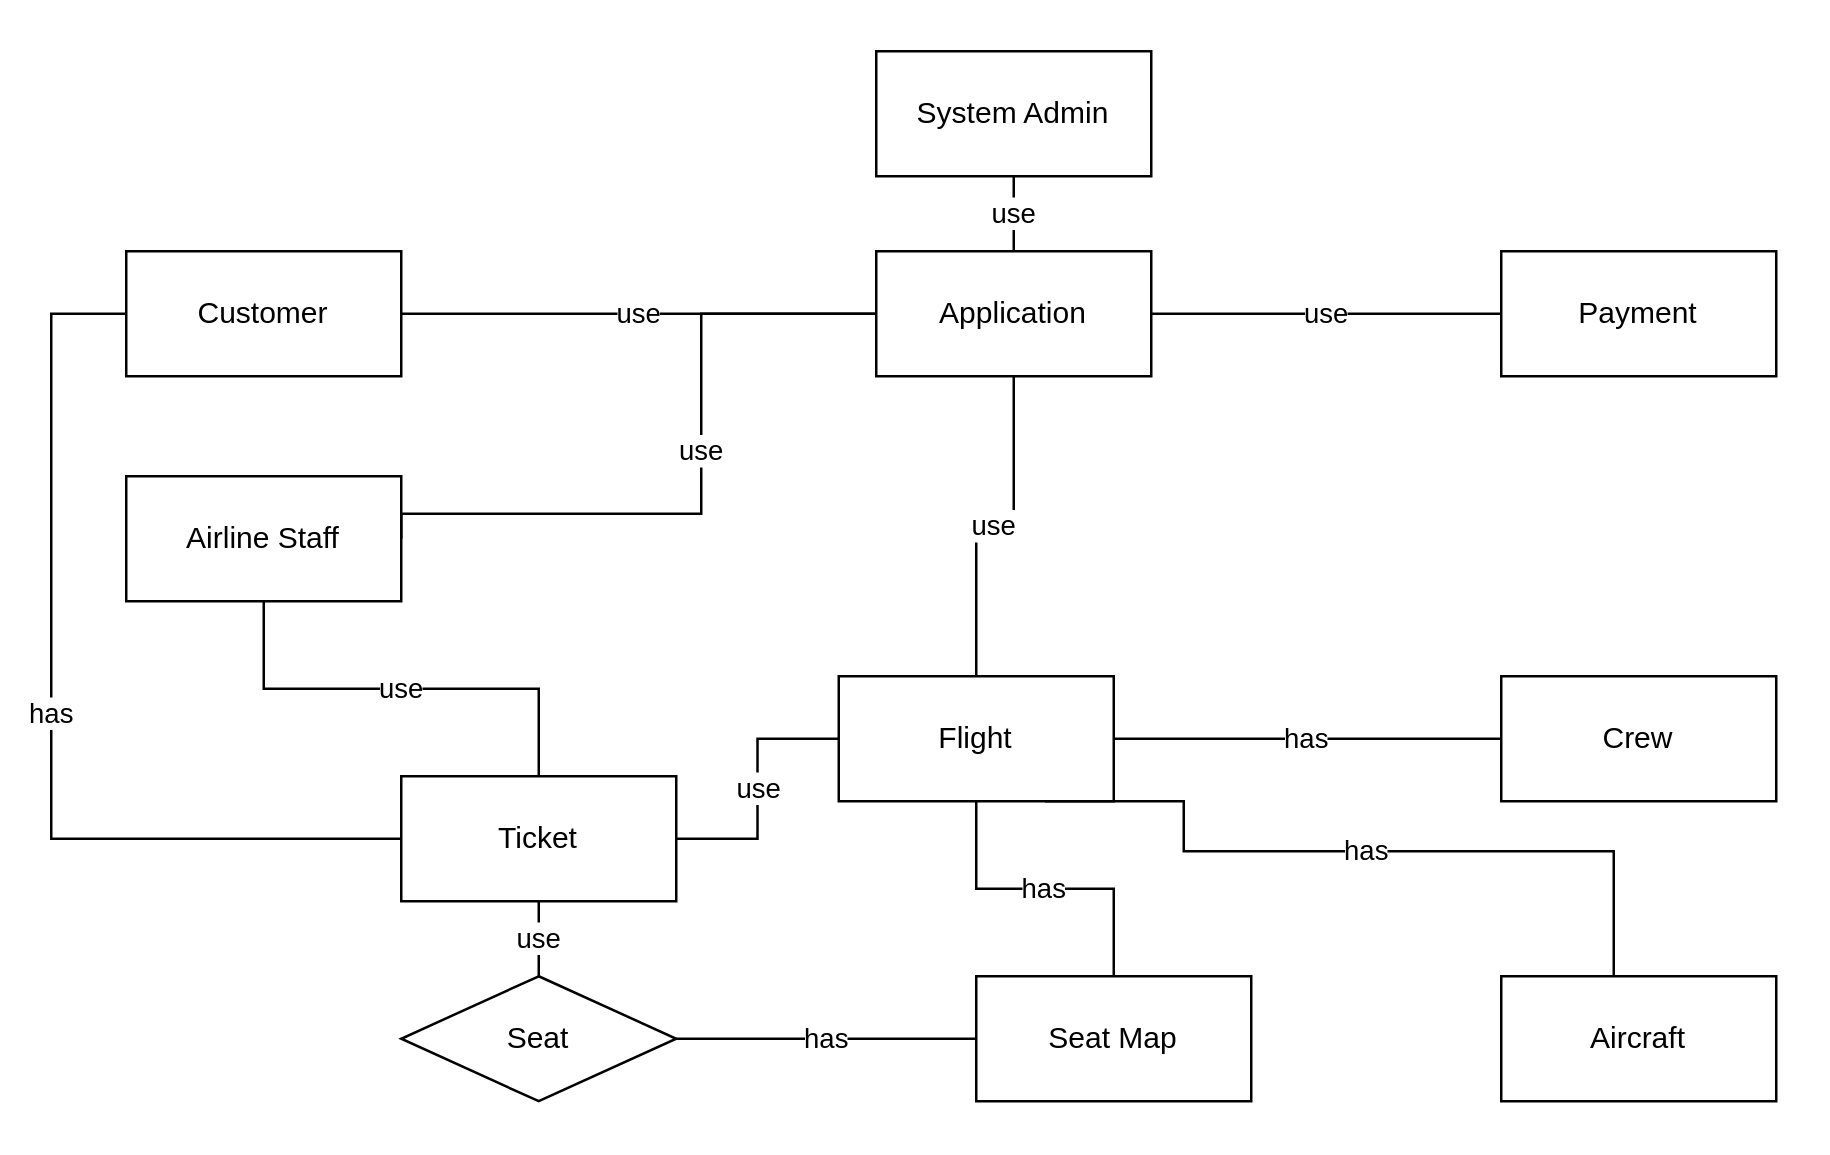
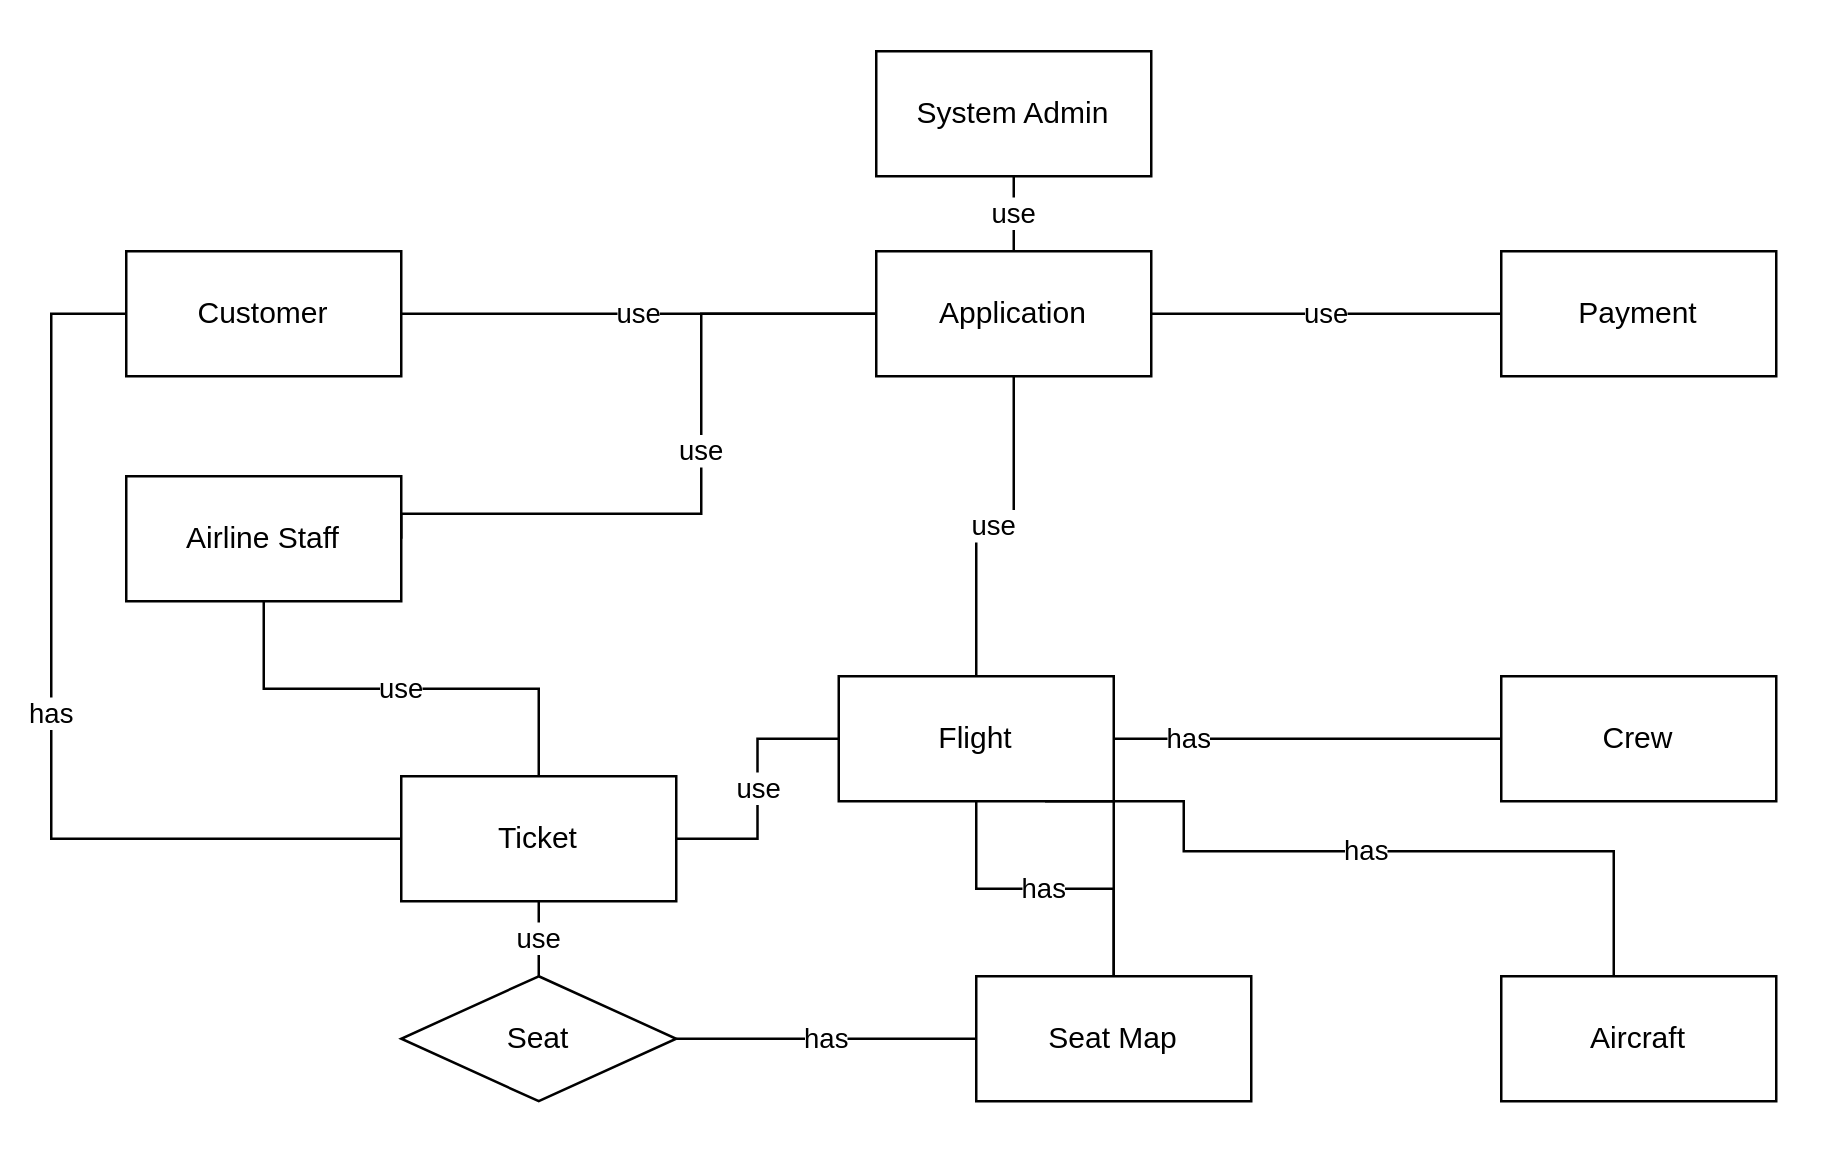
(1306, 739) -> (1114, 846)
